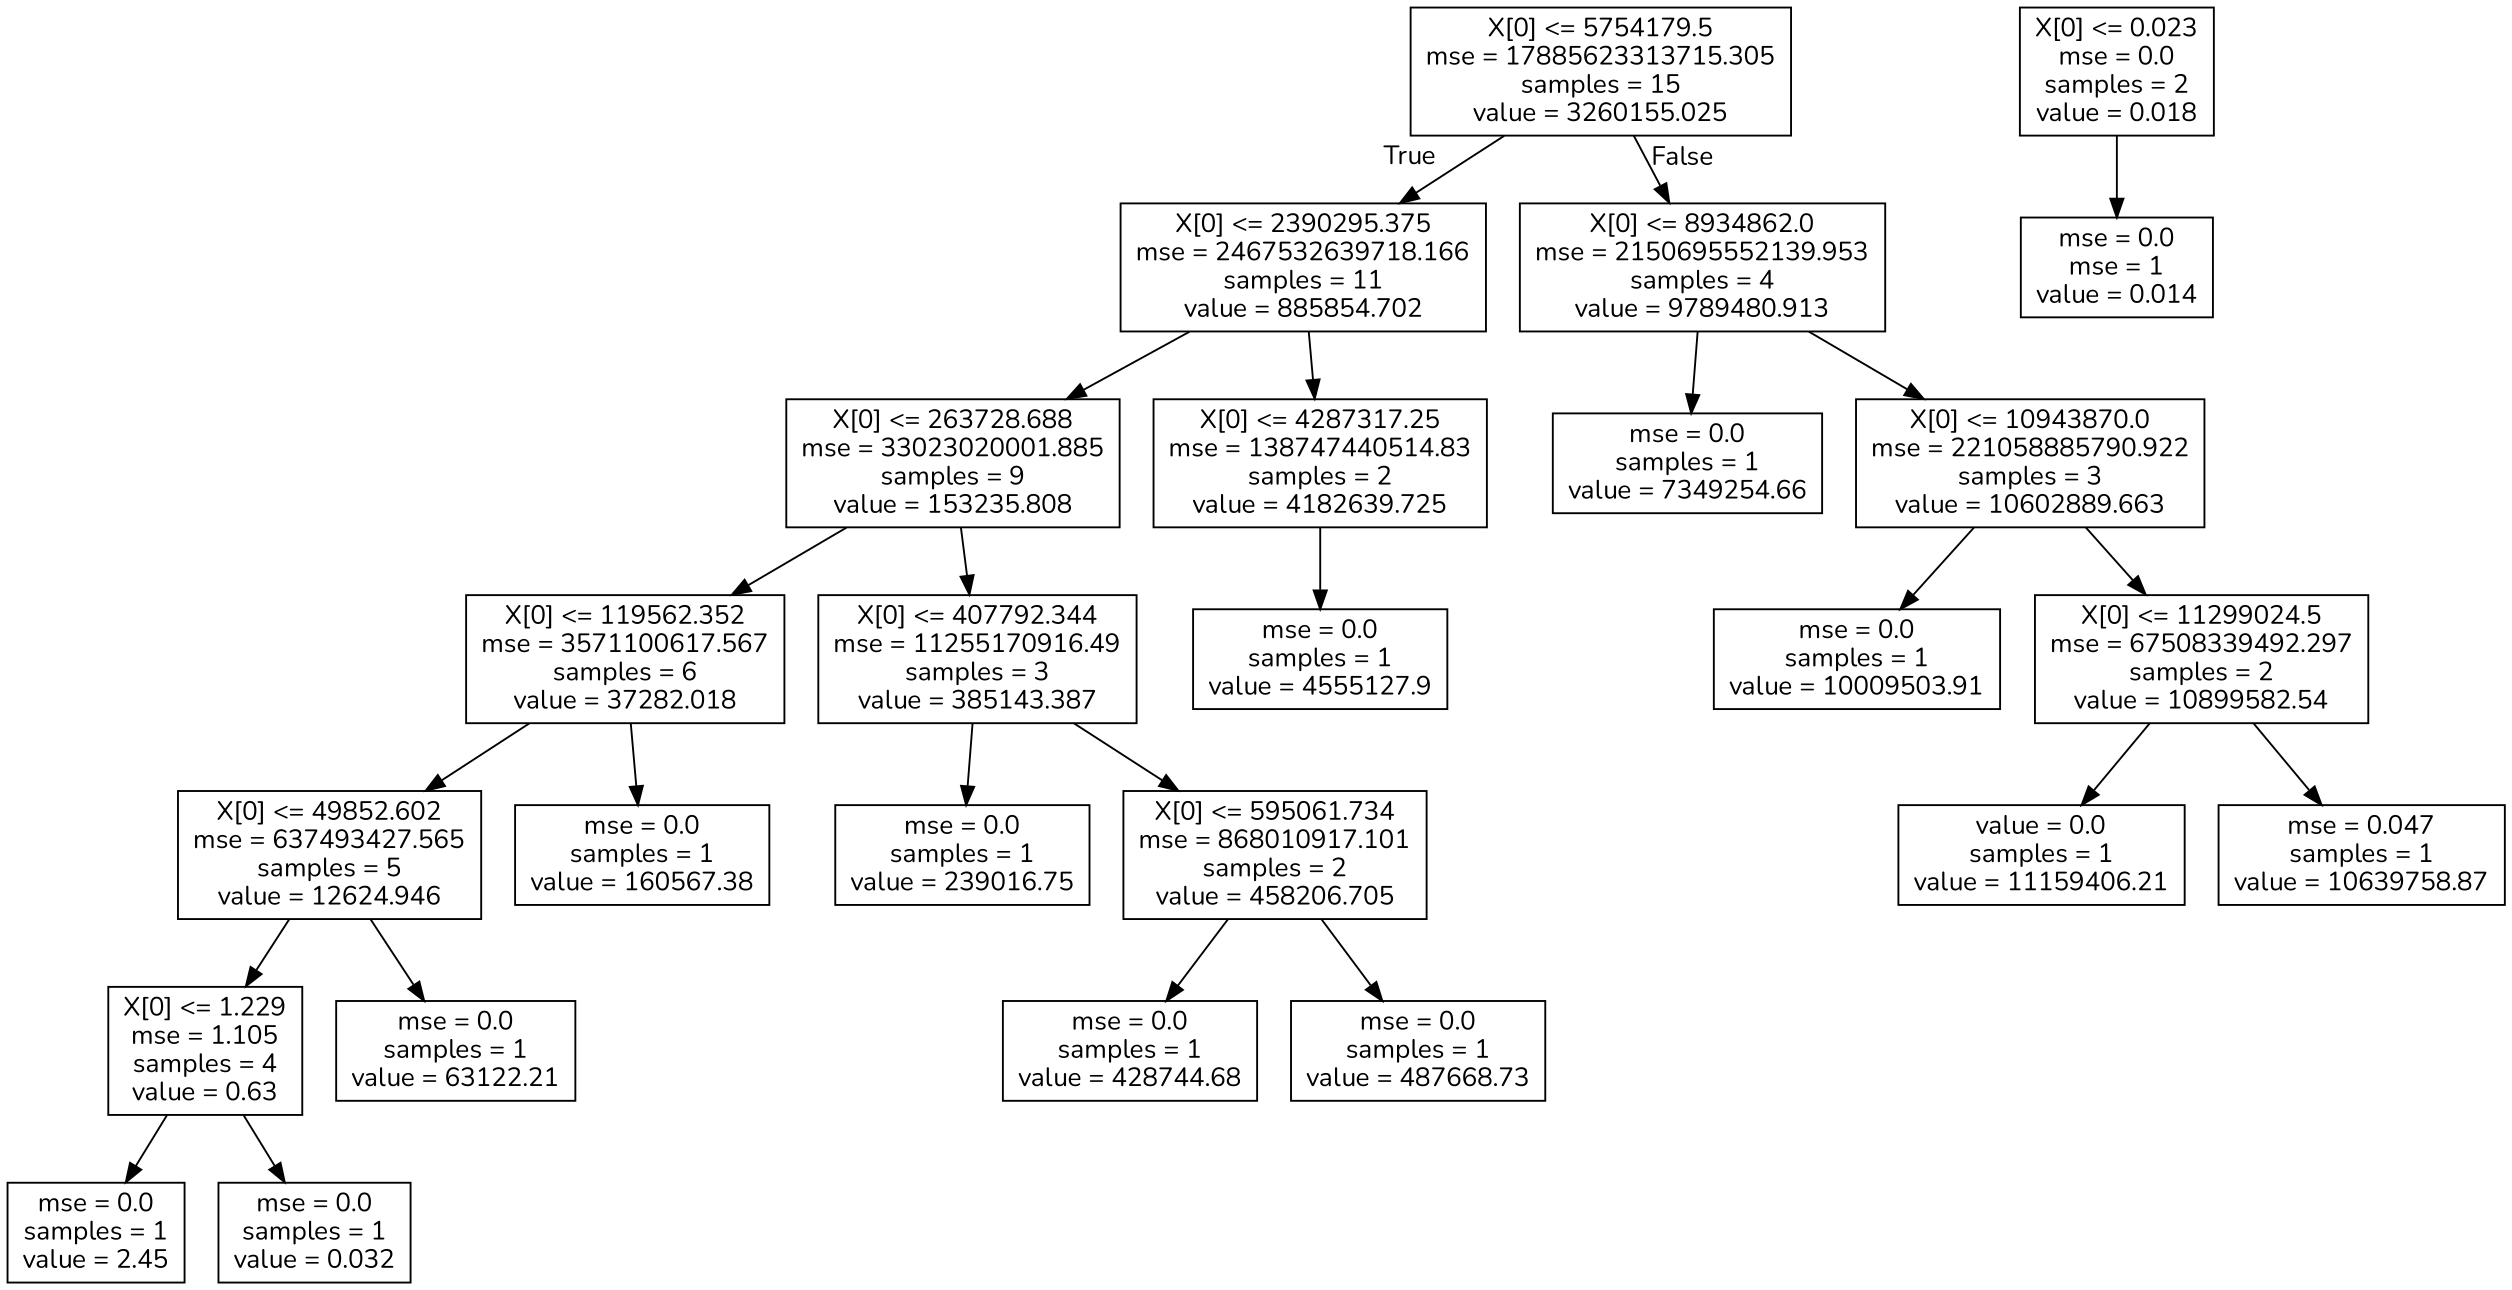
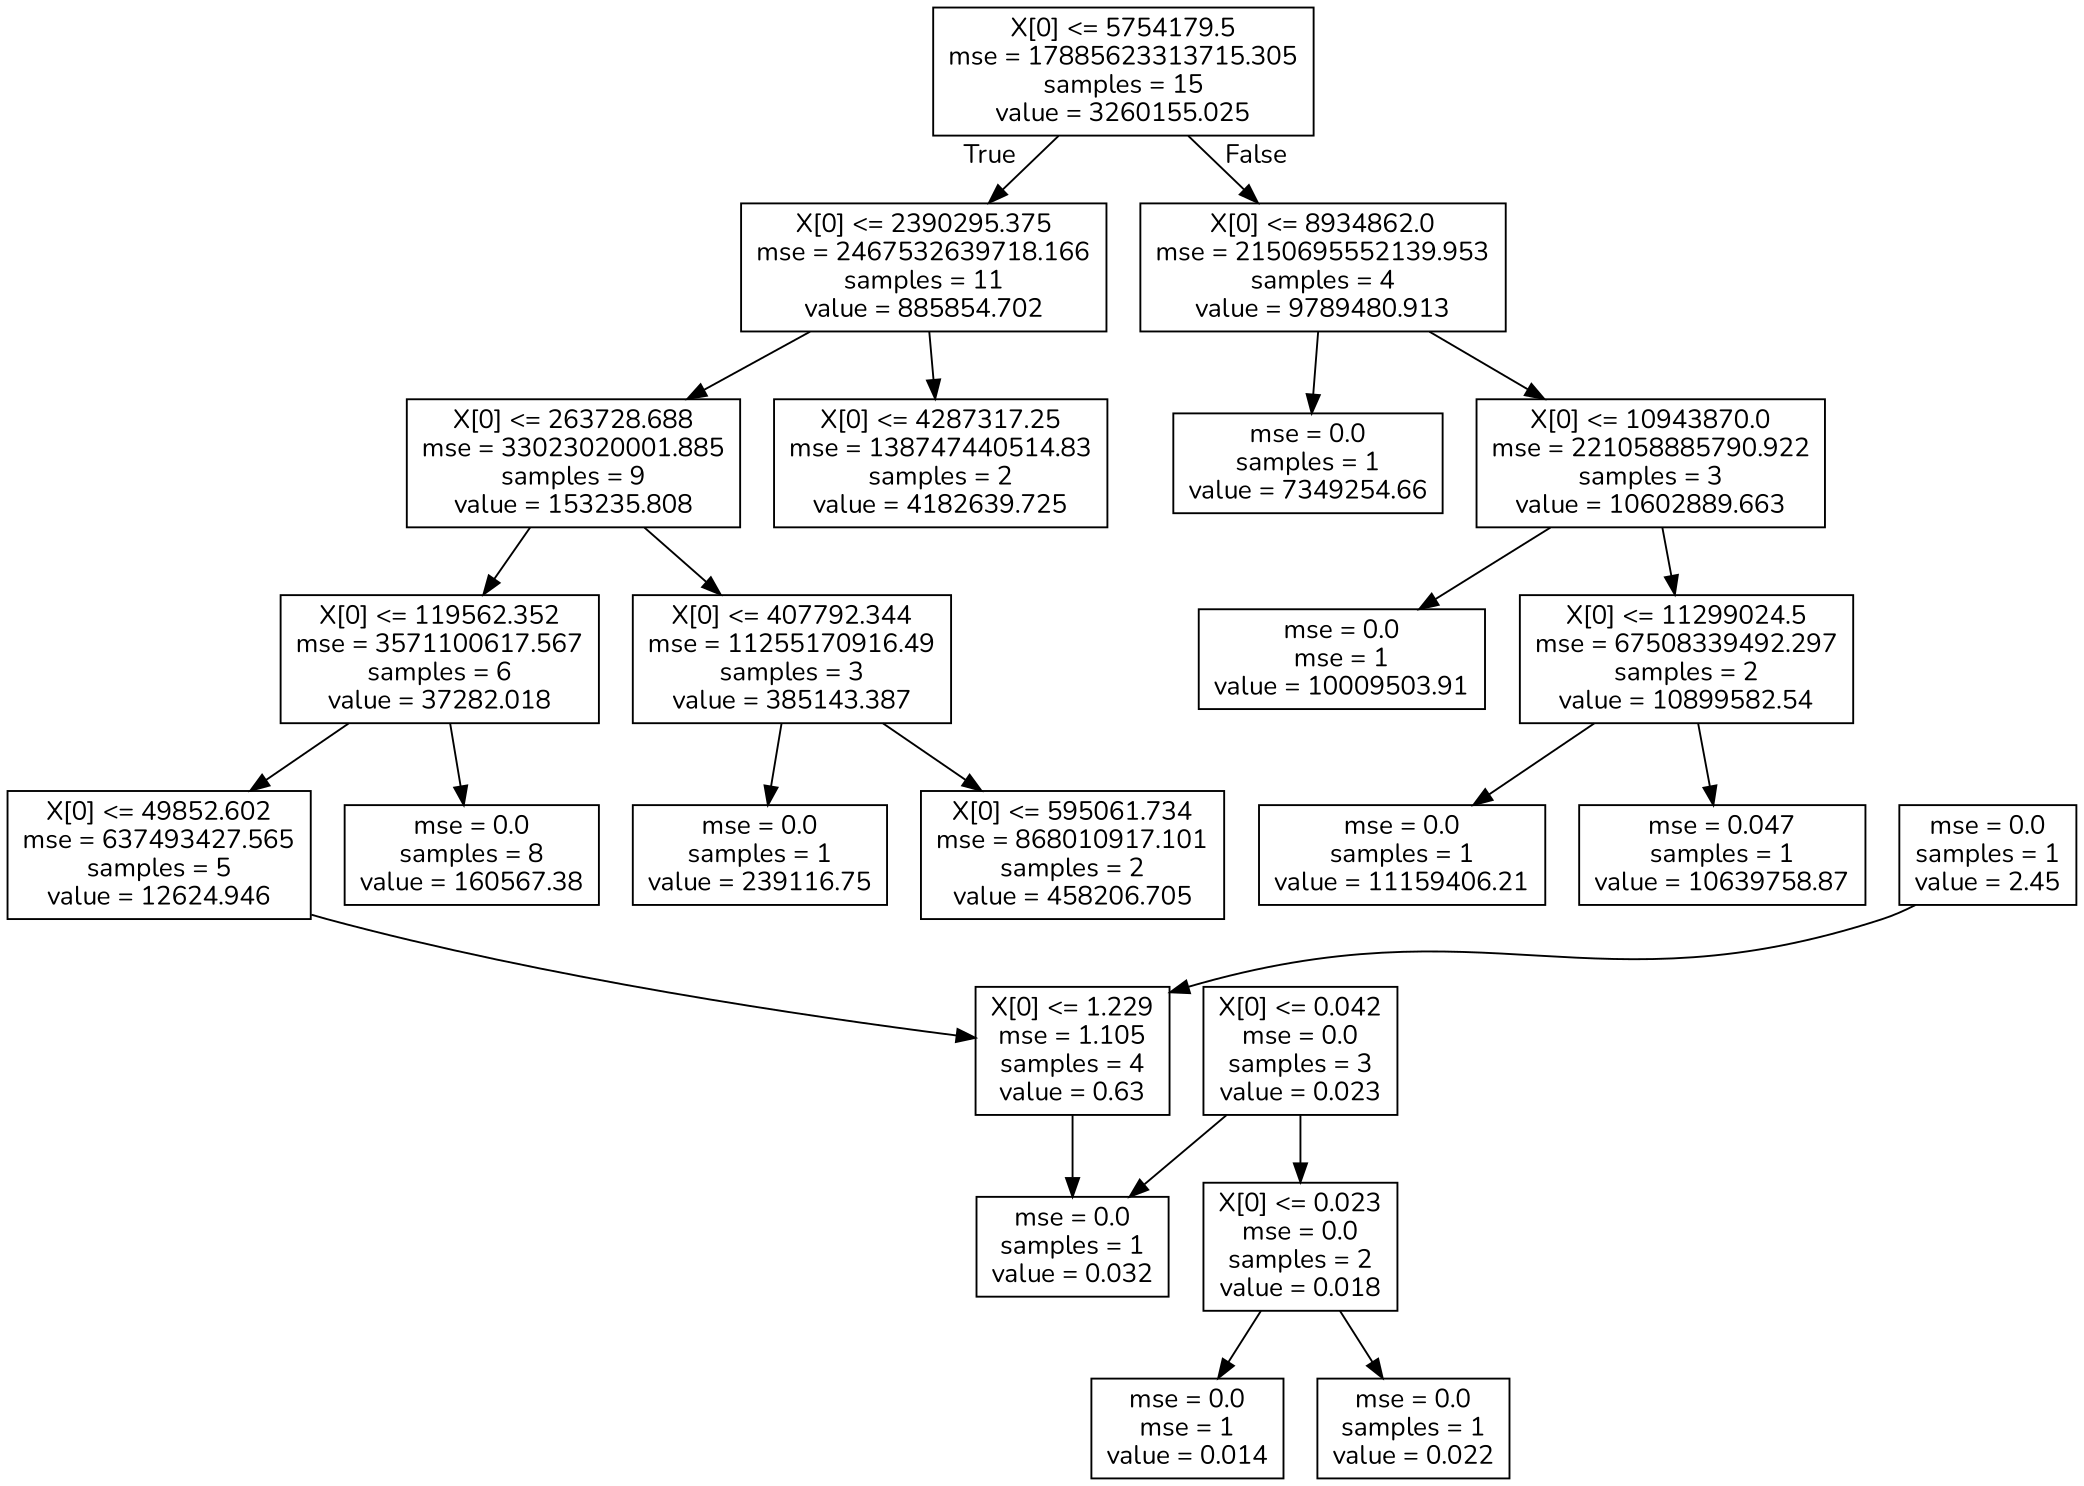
(1320, 659) -> none
(1857, 659) -> (1342, 659)
(642, 855) -> (472, 855)
(962, 855) -> (760, 855)
(2042, 855) -> (1402, 855)
(456, 1051) -> none
(1130, 1051) -> none
none -> (1300, 1051)
(1418, 1051) -> none
(151, 1141) -> (1554, 956)
none -> (1413, 1429)
